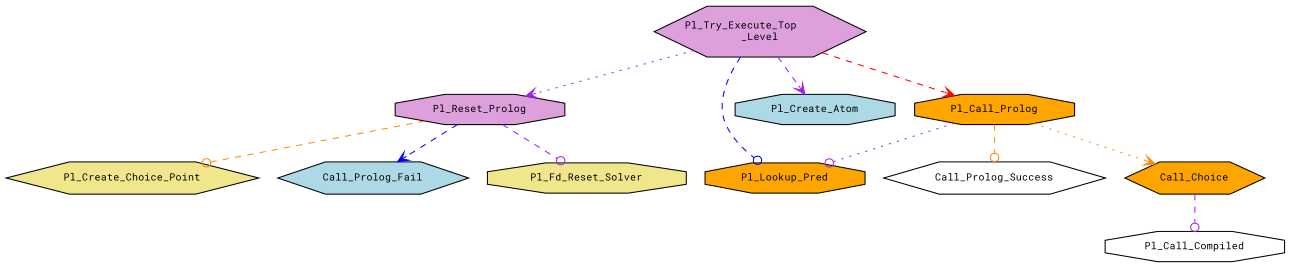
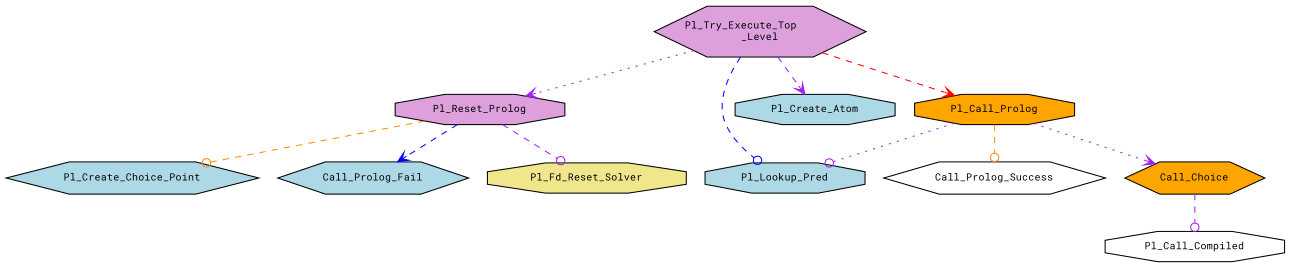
(1089, 142) -> (1089, 142)
(132, 178) -> (132, 178)
(785, 178) -> (785, 178)
